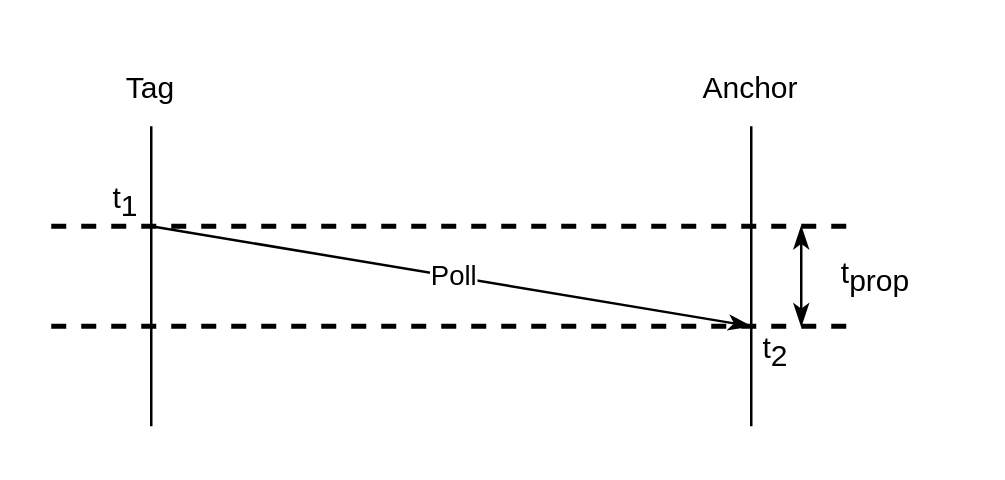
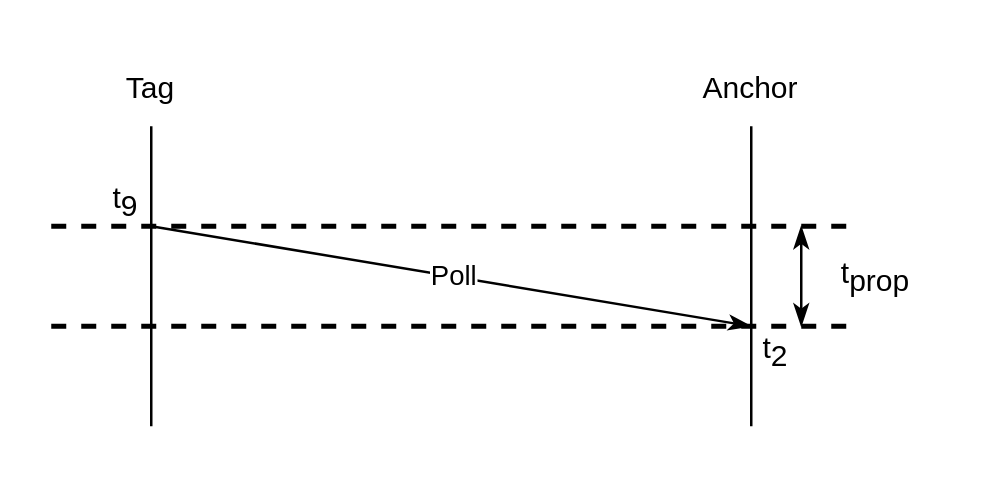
(126, 201) -> (126, 201)
